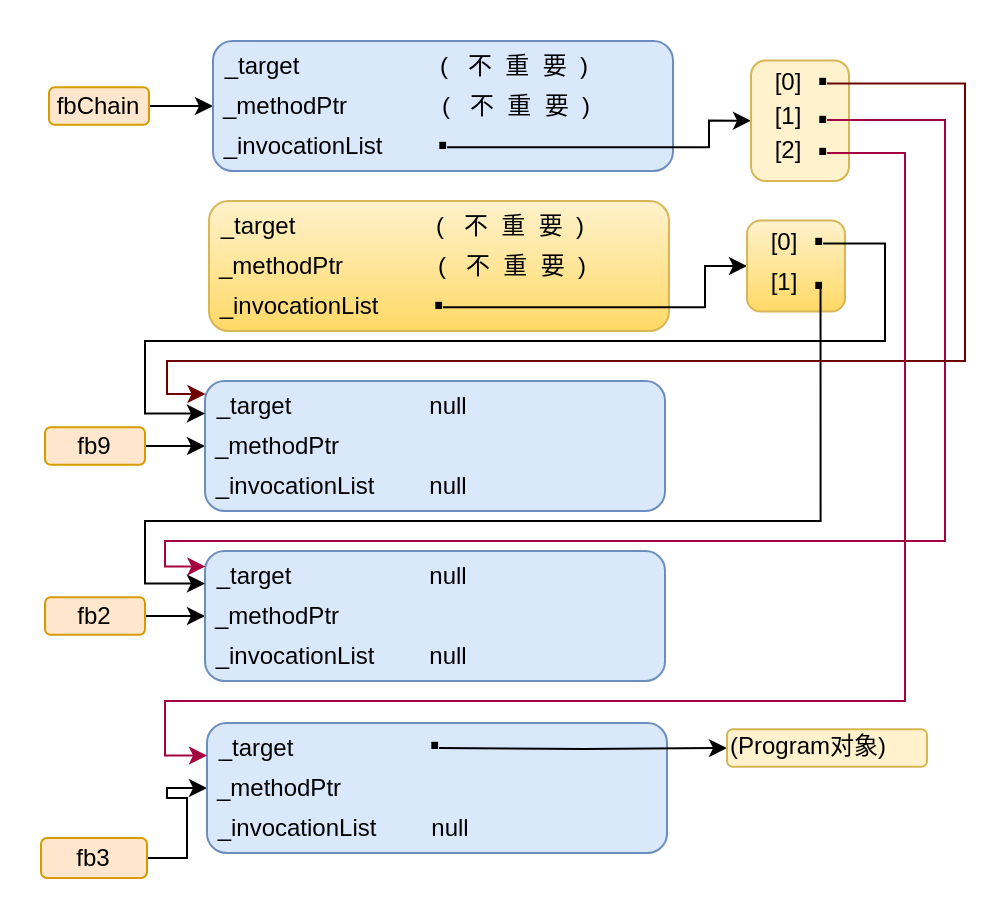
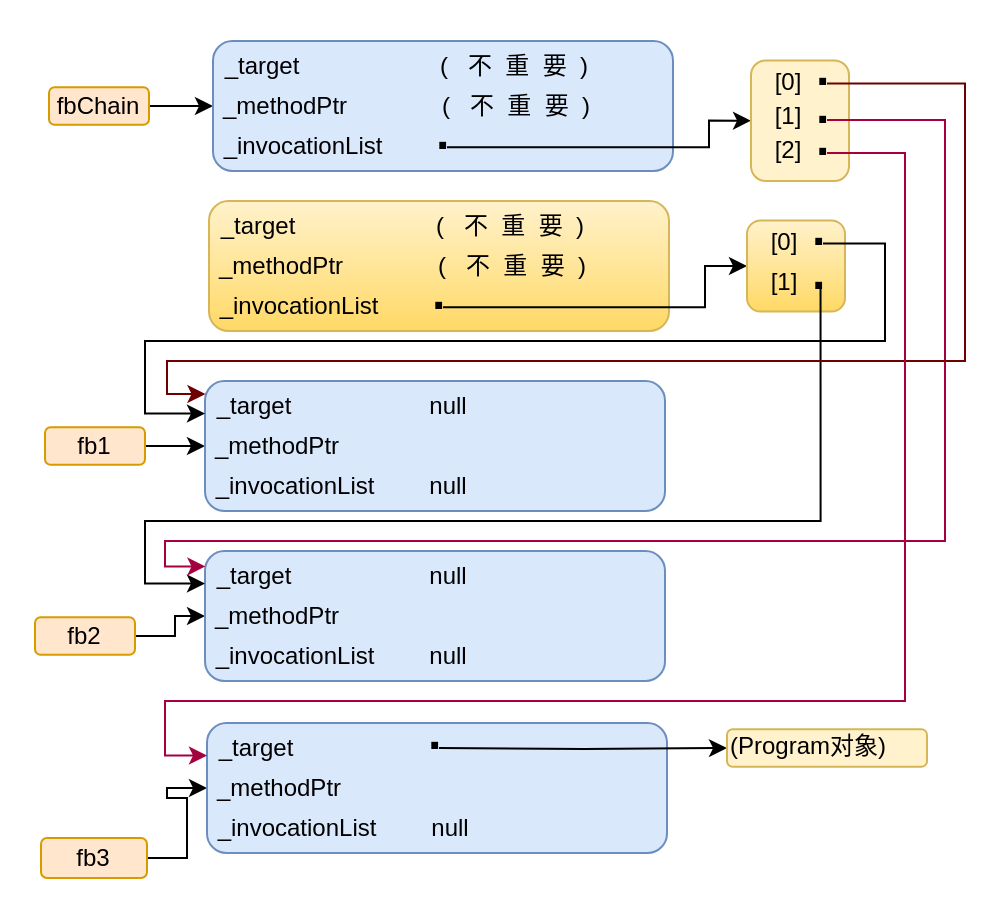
(95, 447) -> (95, 447)
(95, 616) -> (85, 636)
